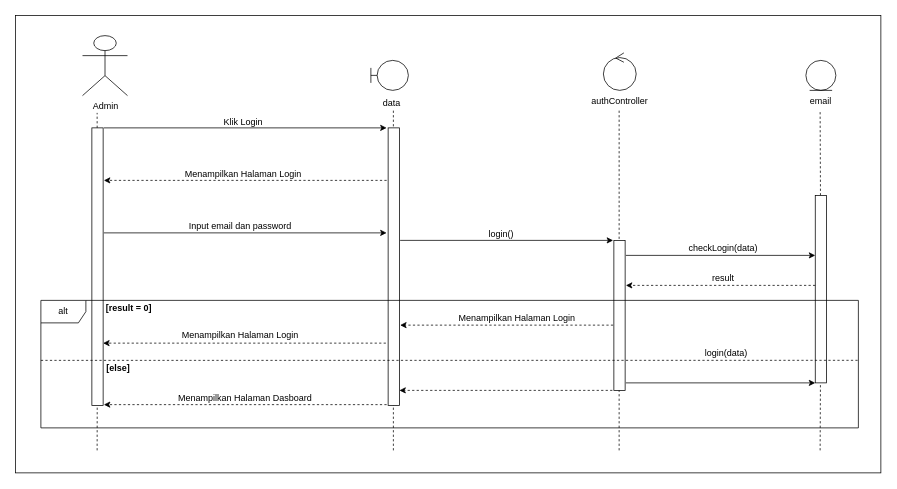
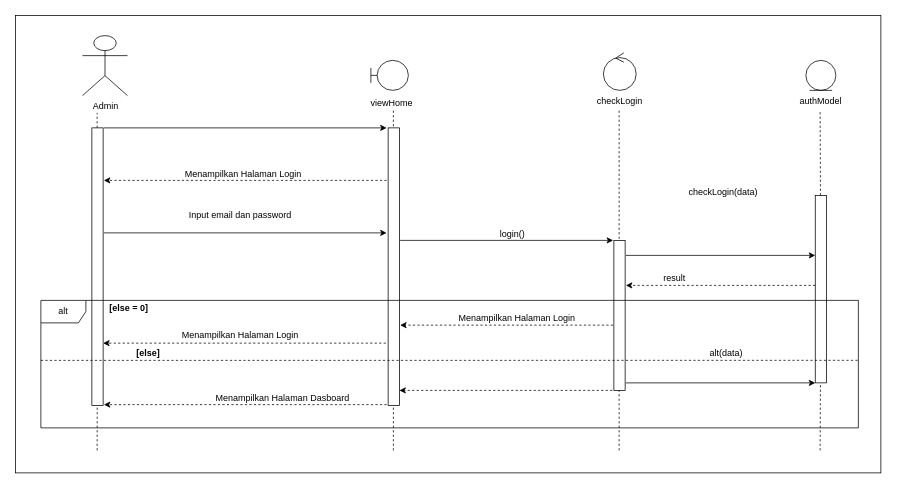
(620, 102) -> (620, 102)
(821, 102) -> (821, 102)
(392, 103) -> (392, 103)
(243, 122) -> none
(240, 226) -> (240, 215)
(501, 234) -> (513, 234)
(723, 249) -> (723, 192)
(723, 279) -> (675, 279)
(129, 309) -> (129, 309)
(726, 353) -> (726, 353)
(119, 368) -> (149, 353)
(245, 398) -> (283, 398)
